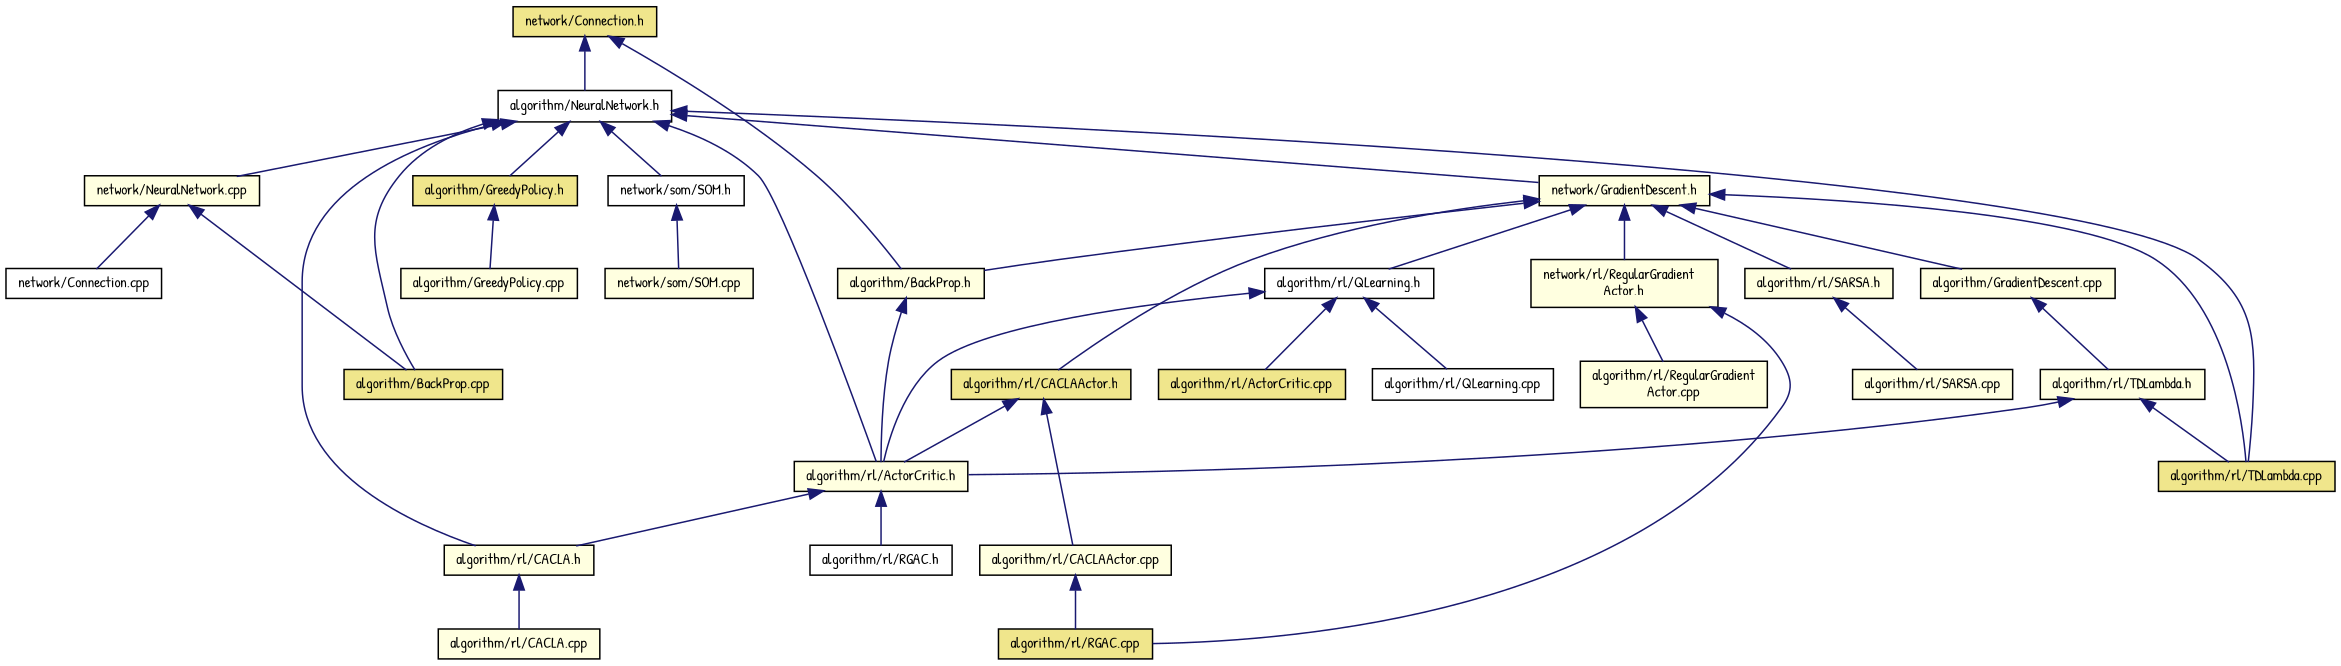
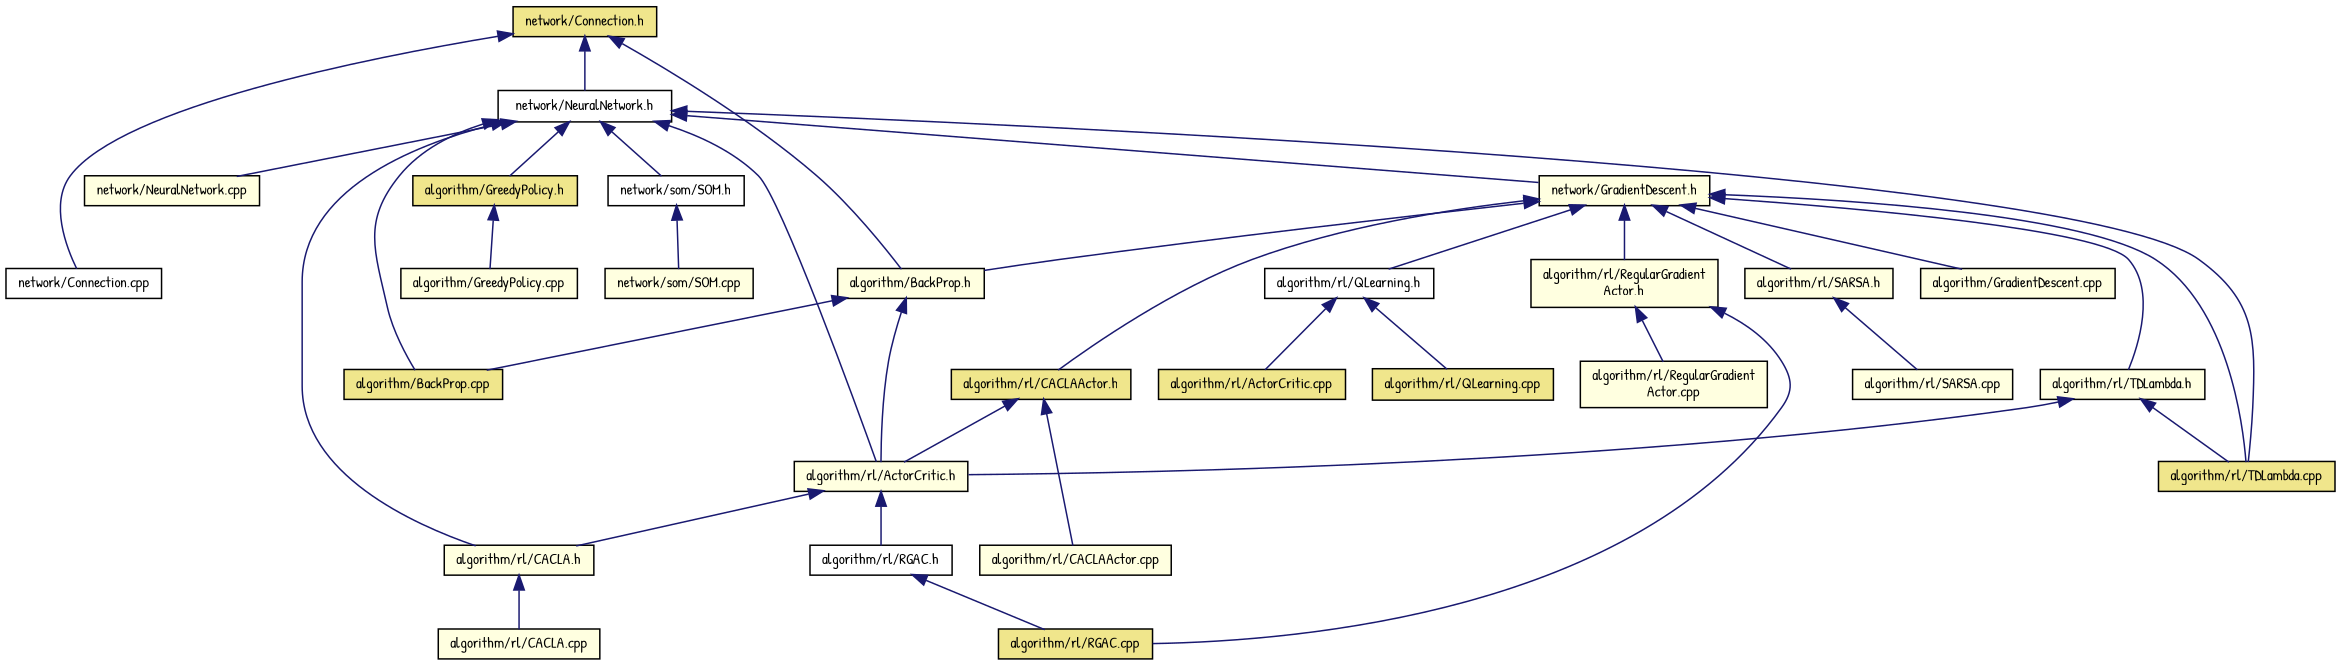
(585, 106) -> (585, 106)
(123, 242) -> (228, 96)
(1624, 283) -> (1624, 283)
(314, 300) -> (660, 335)
(1033, 326) -> none
(2076, 339) -> (2115, 252)
(1463, 384) -> (1463, 384)
(1076, 610) -> (985, 605)
